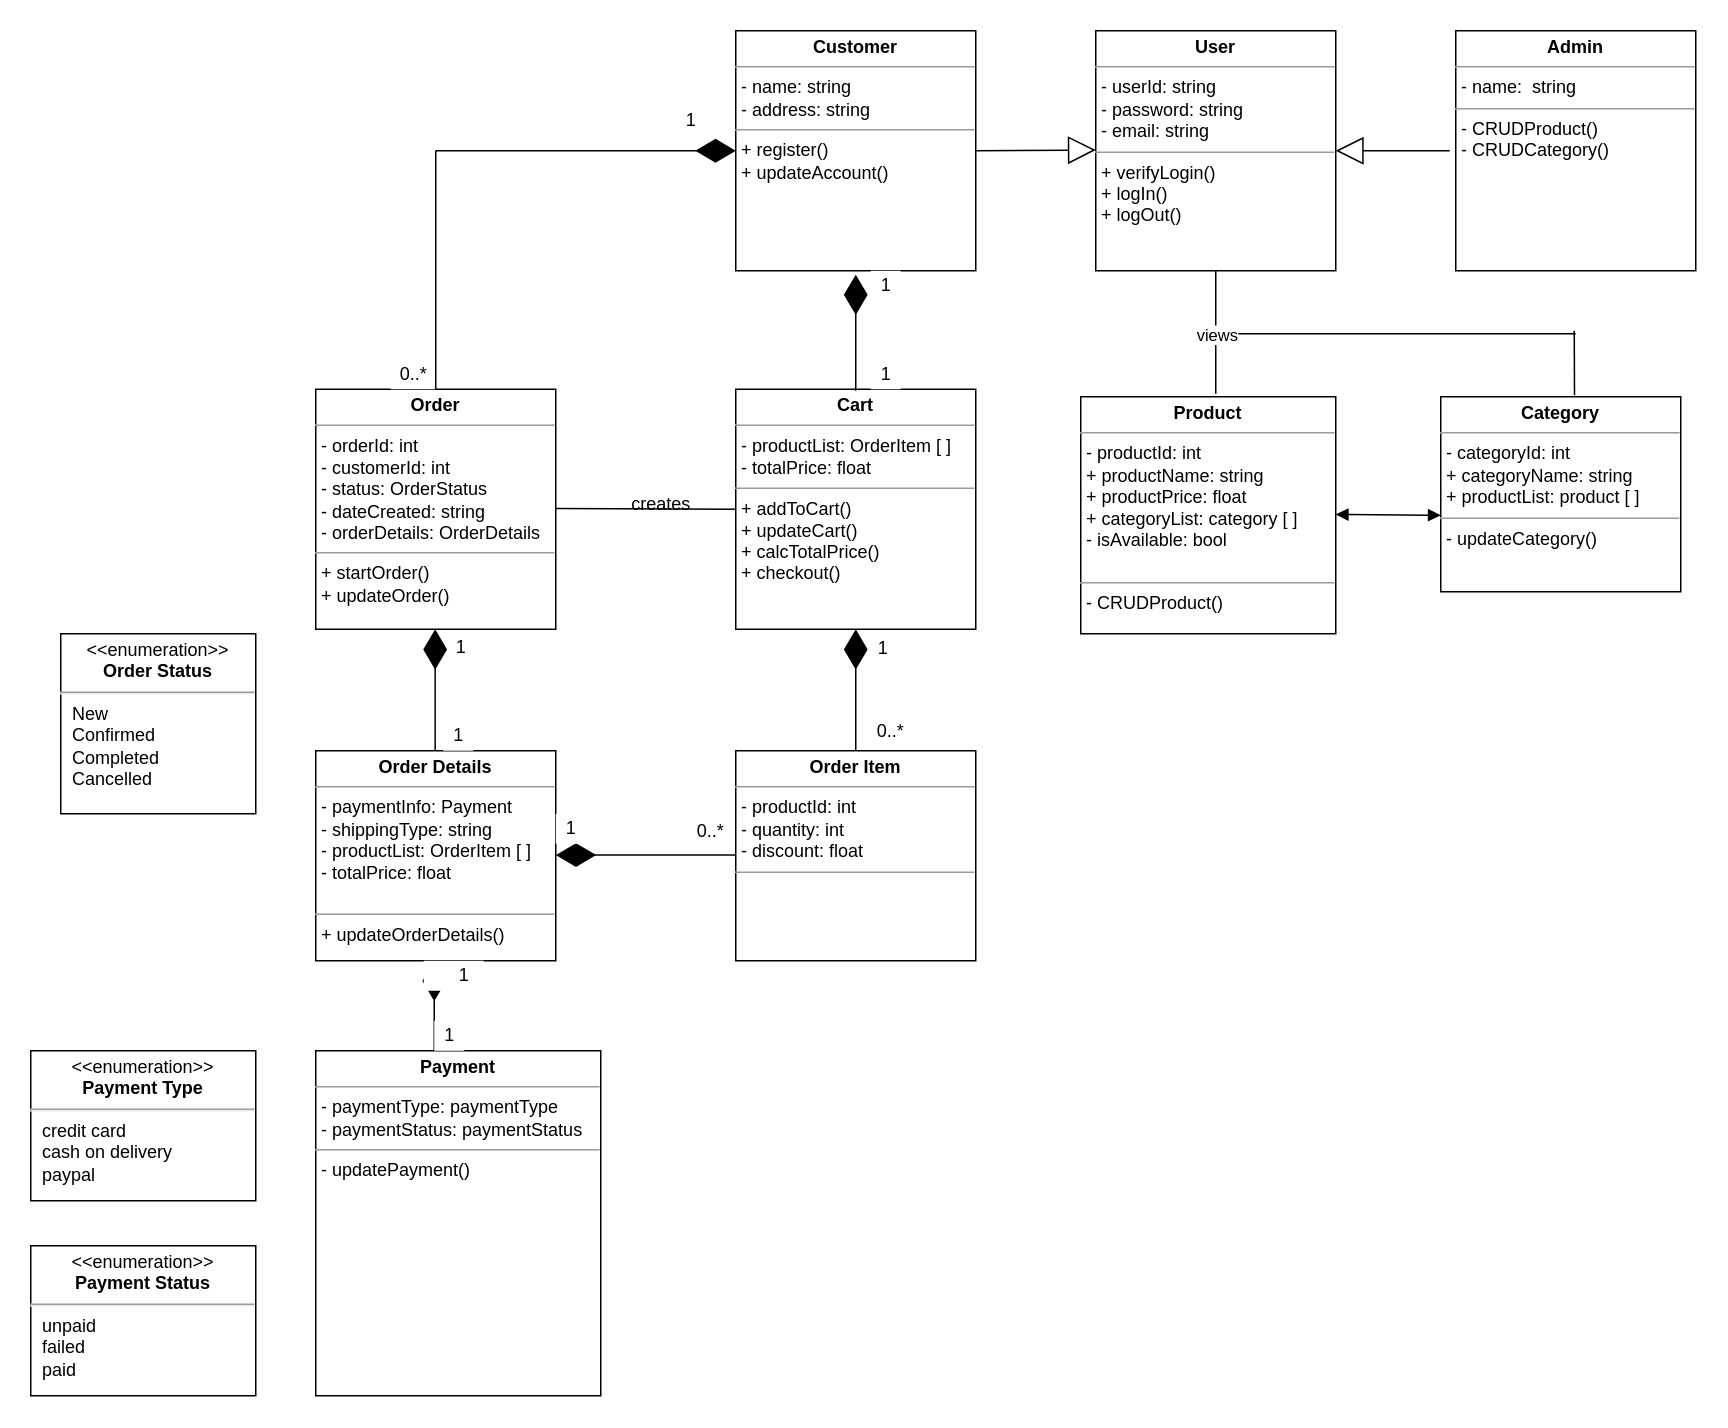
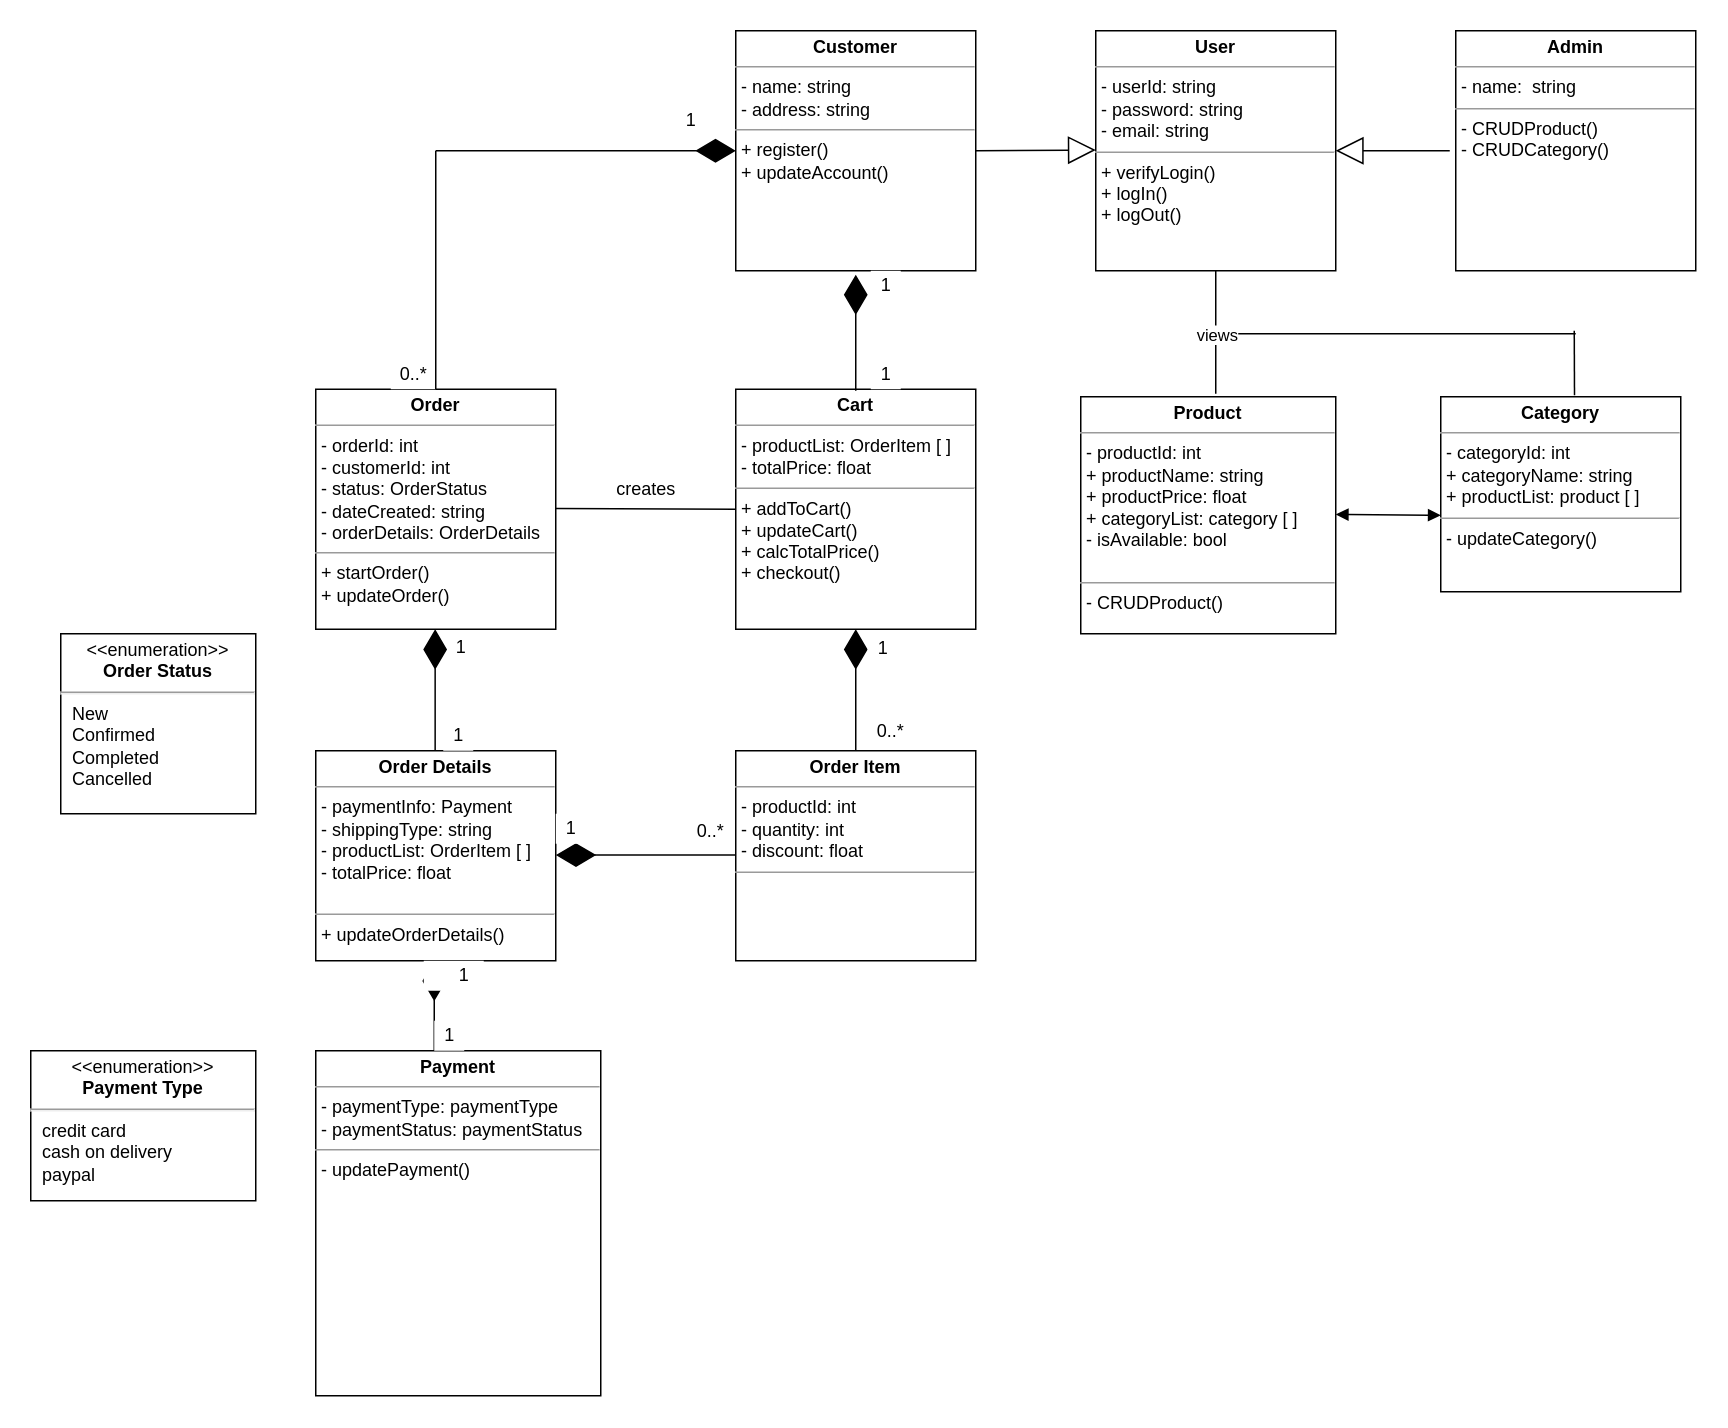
(661, 505) -> (646, 490)
(143, 1321) -> none
